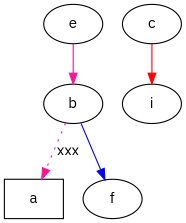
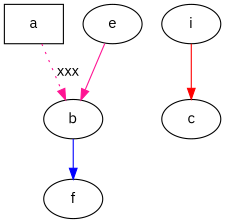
(152, 59) -> (191, 66)
(56, 146) -> (52, 67)
